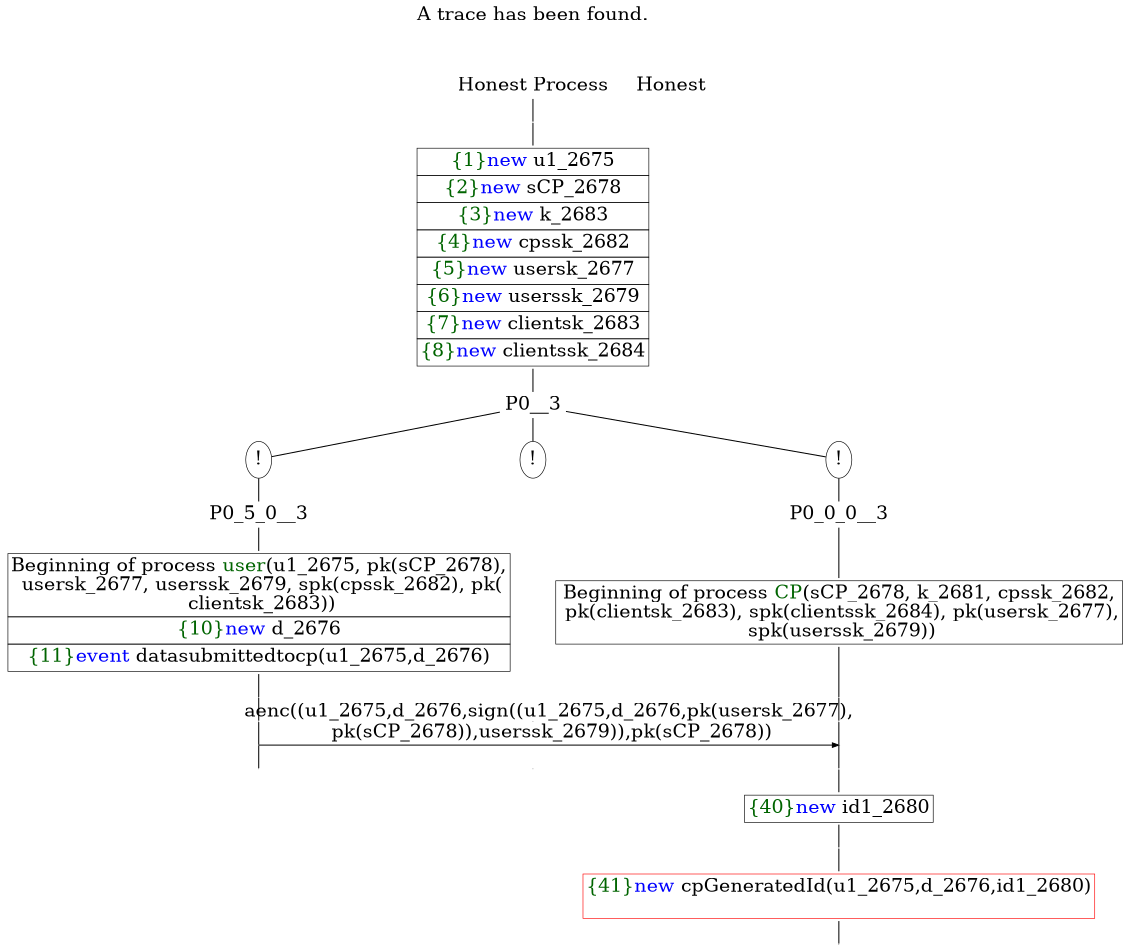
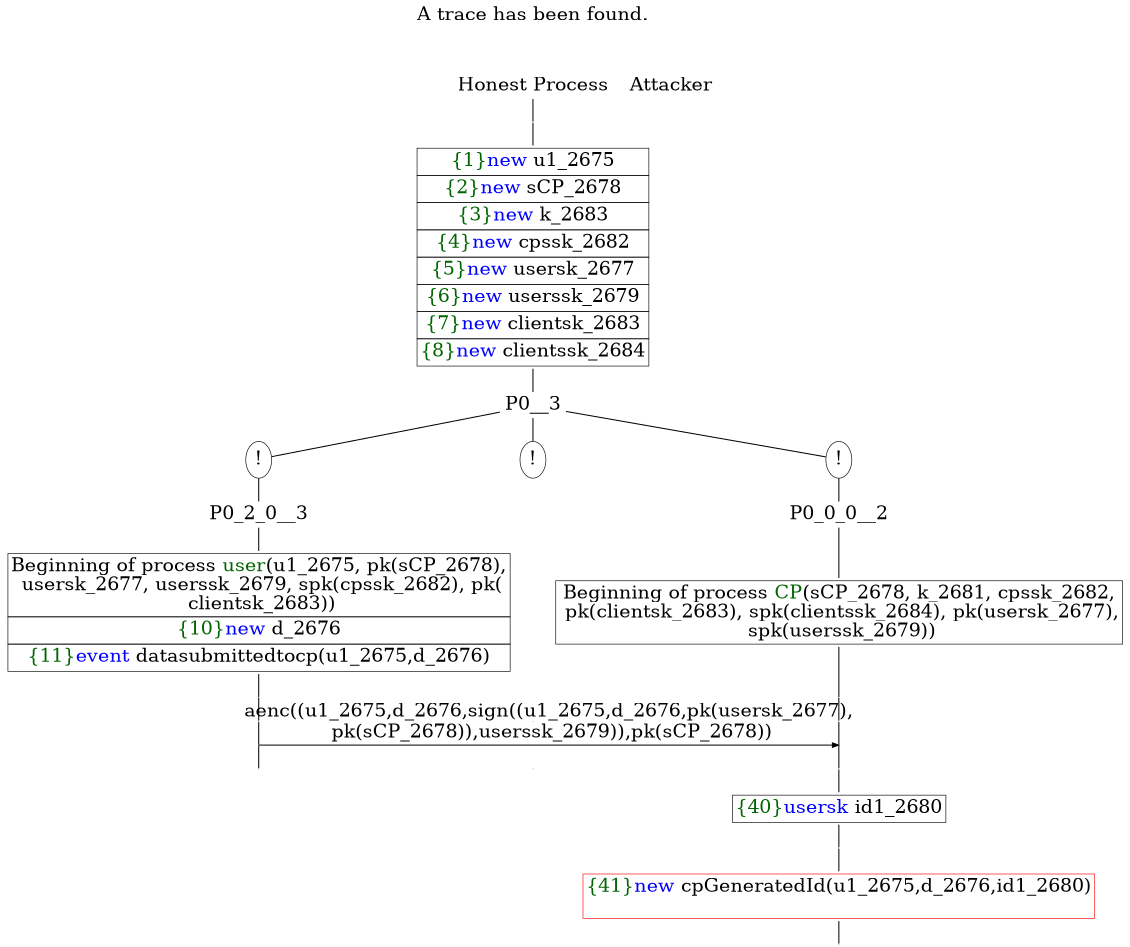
(671, 86) -> (671, 86)
(259, 515) -> (259, 515)
(839, 515) -> (839, 515)
(819, 807) -> (819, 807)
